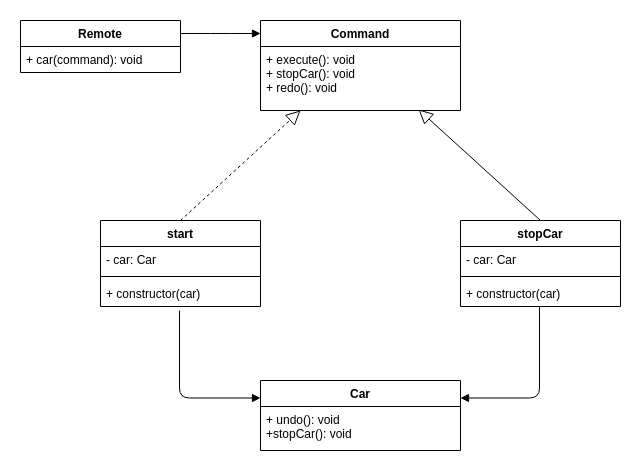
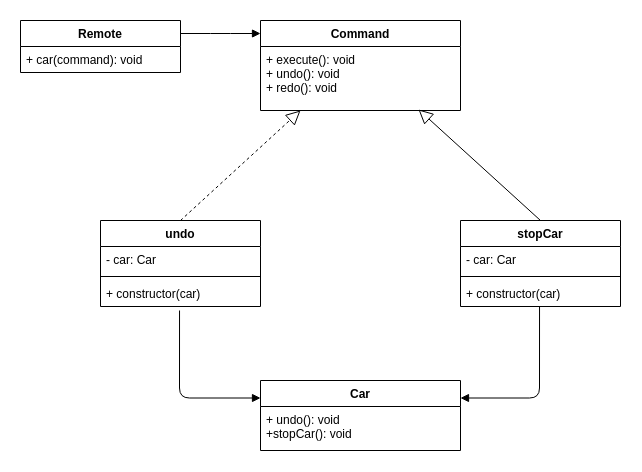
(317, 60) -> (317, 60)
(180, 234) -> (180, 234)
